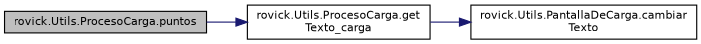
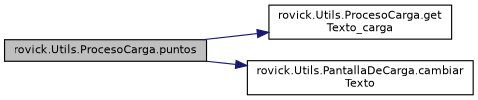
(445, 22) -> (221, 63)
